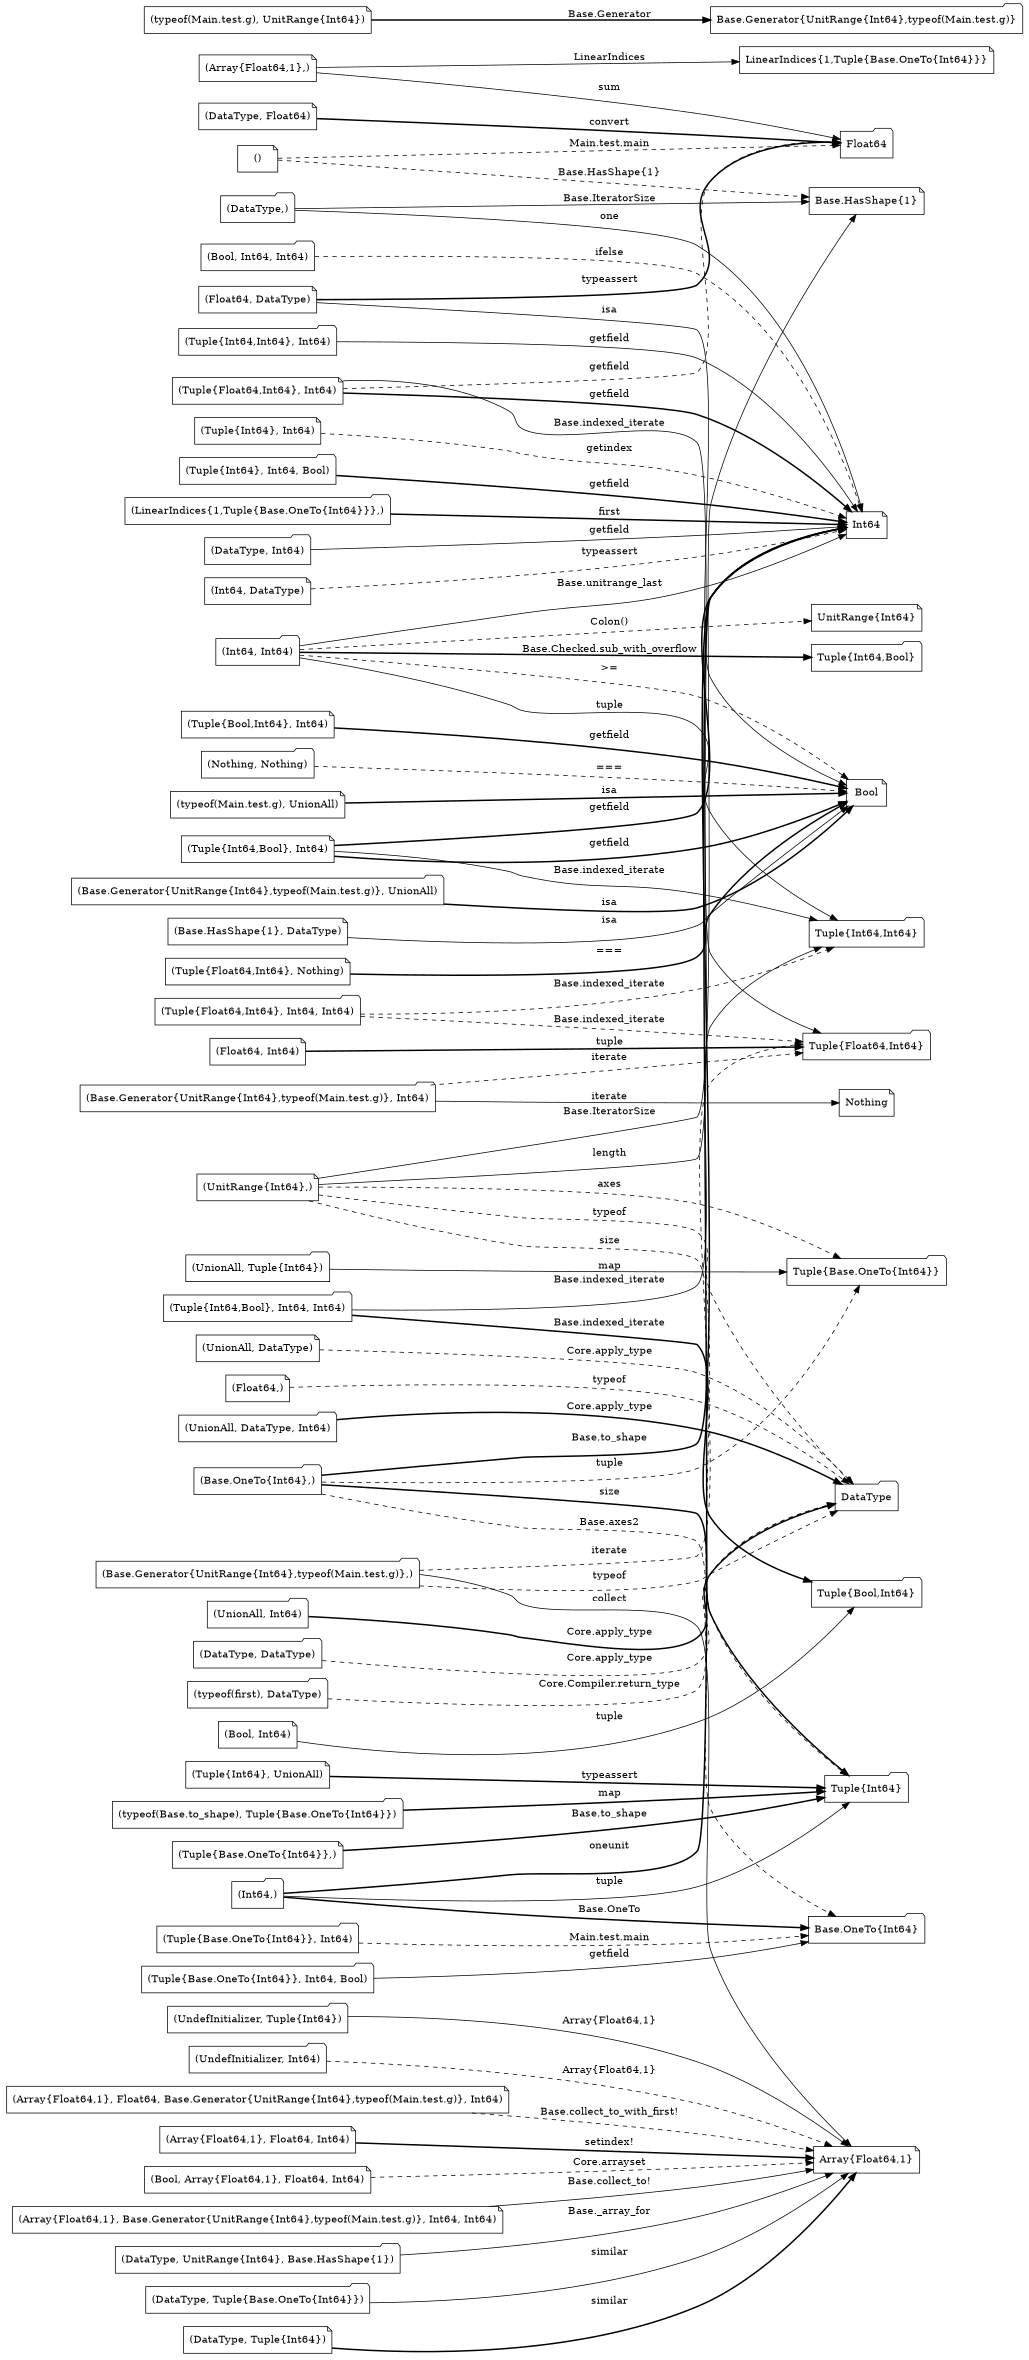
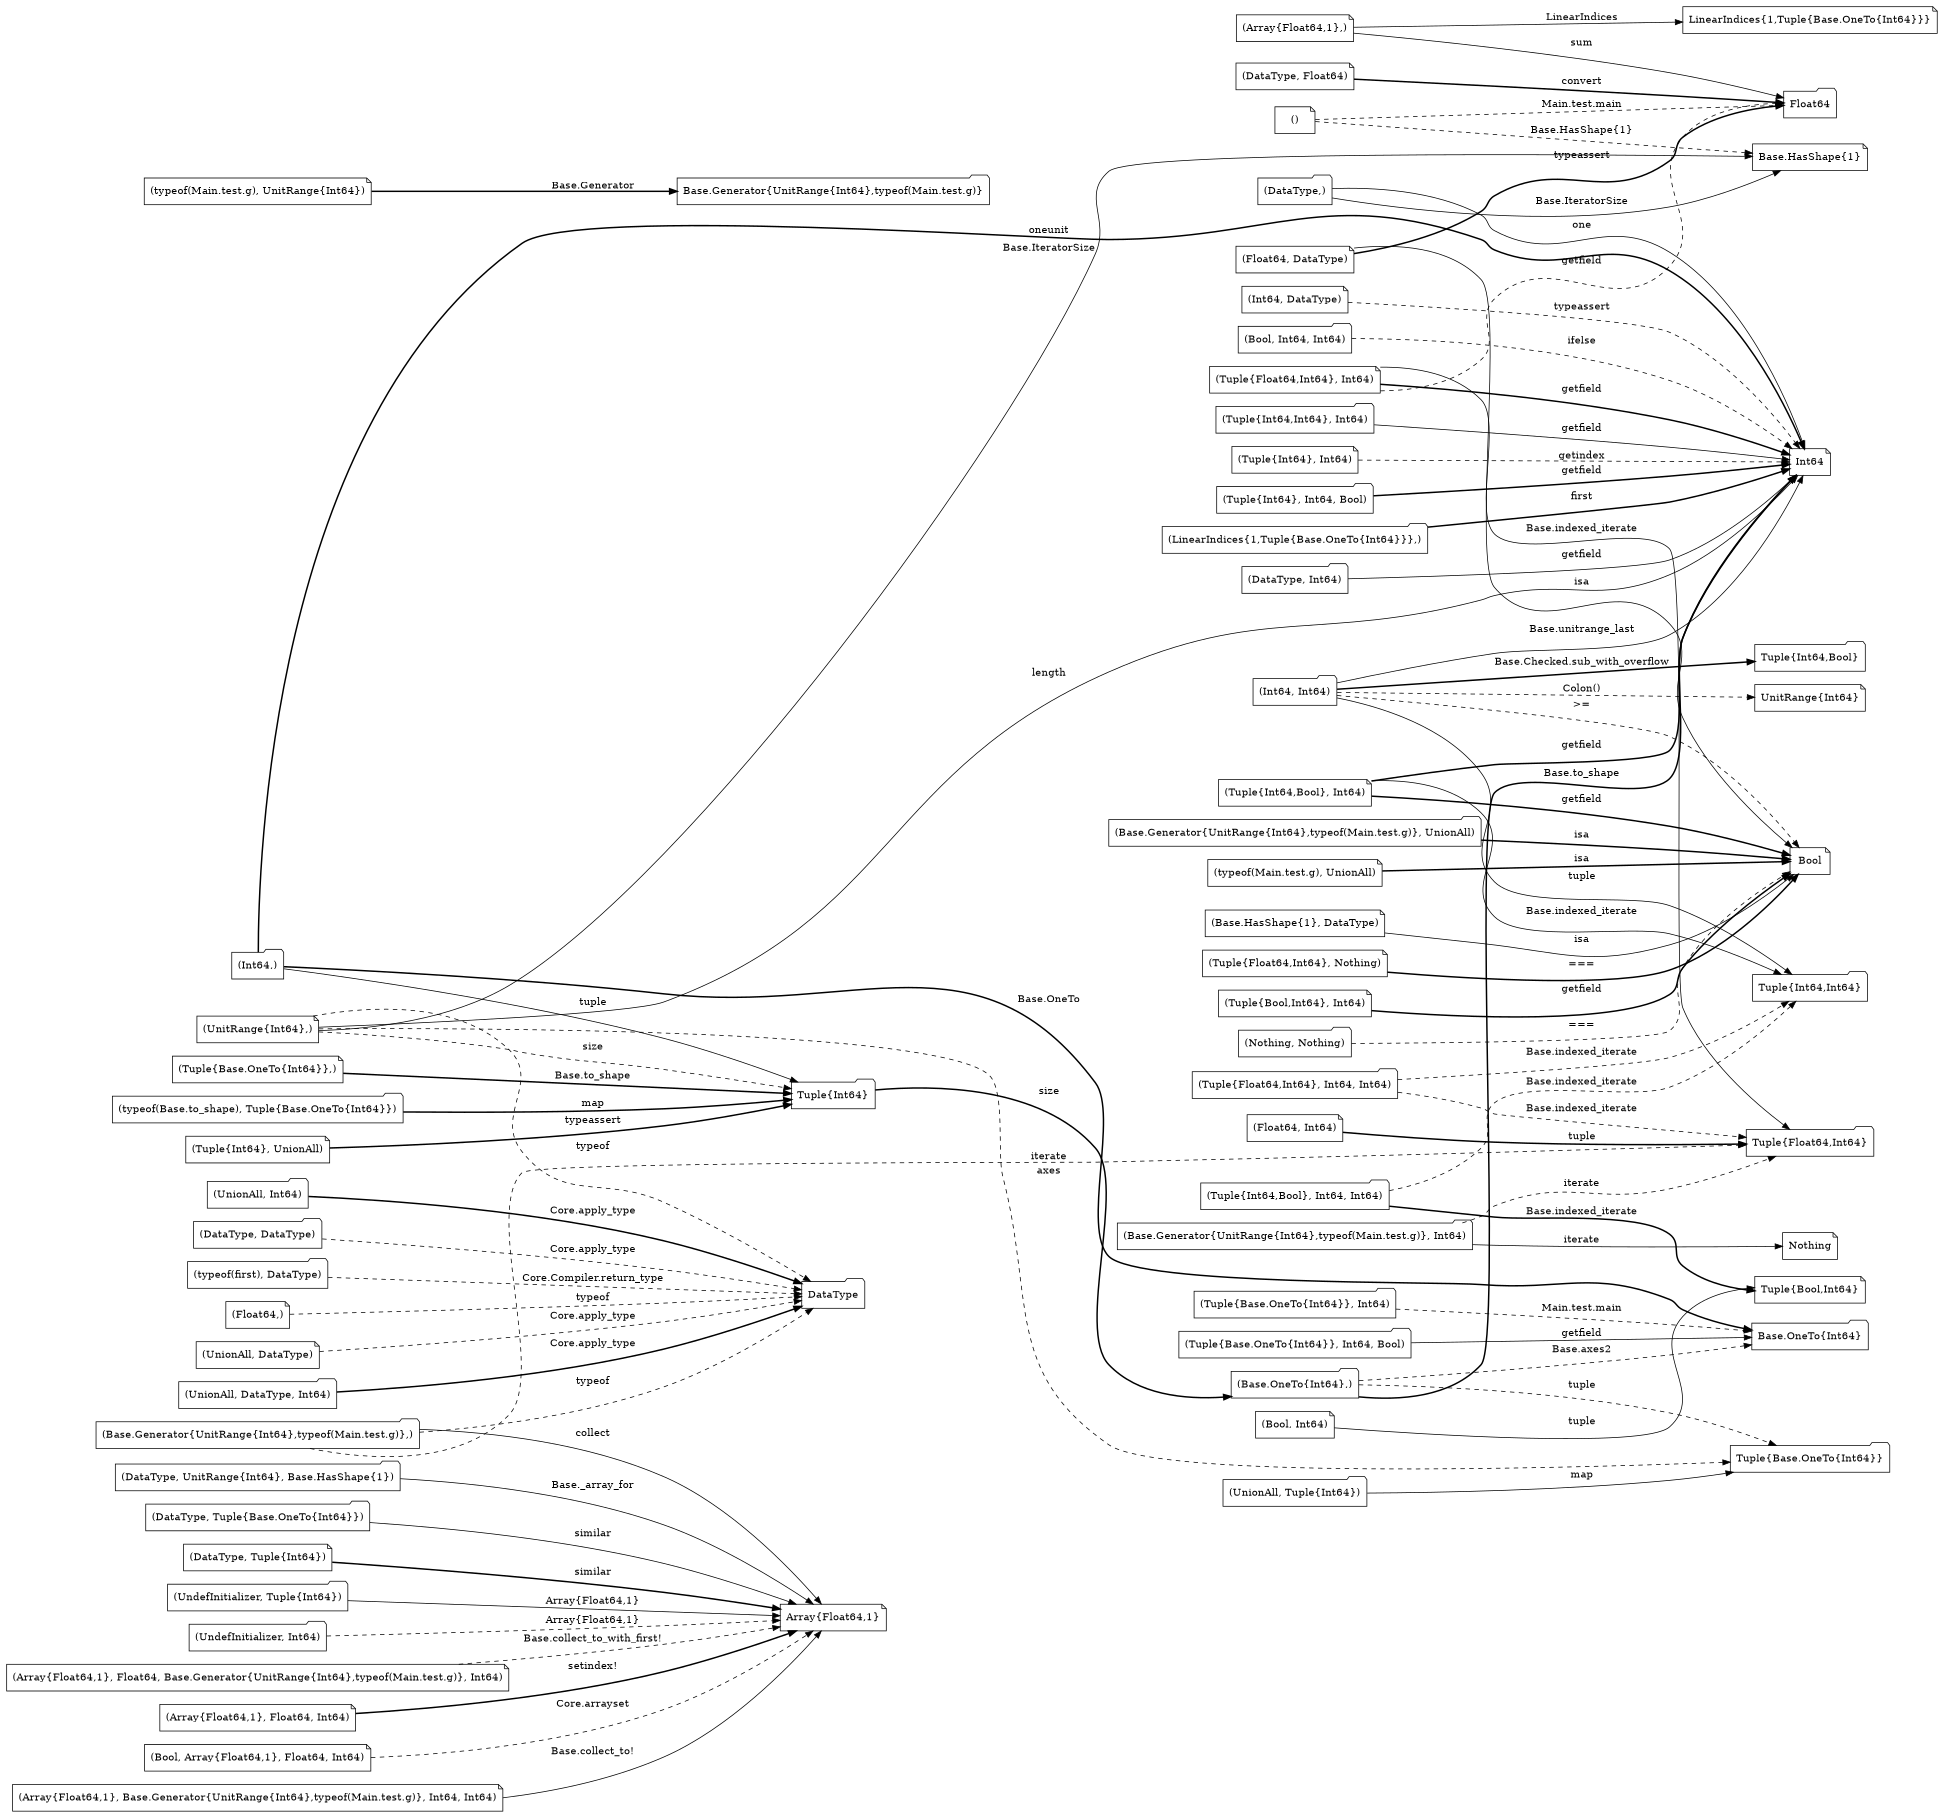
(698, 1282) -> (1578, 1091)
(664, 1509) -> (1106, 1200)
(867, 1594) -> (1810, 1290)
